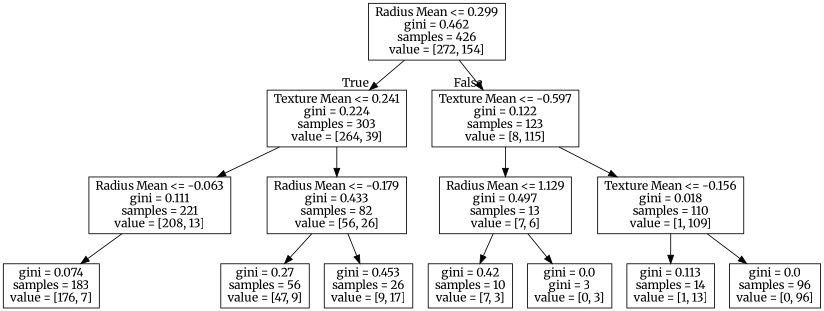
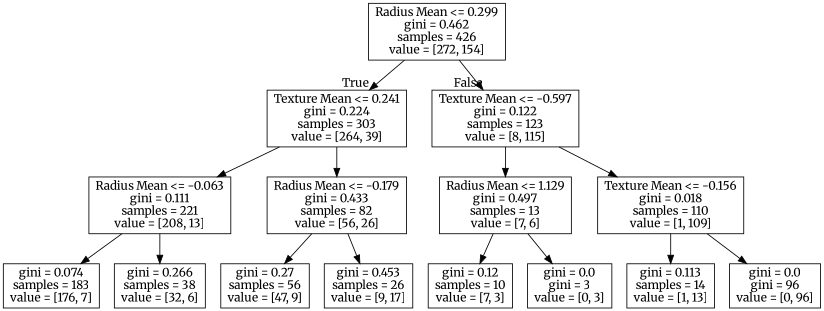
none -> (160, 286)
(470, 286) -> (470, 286)
(775, 286) -> (775, 286)
